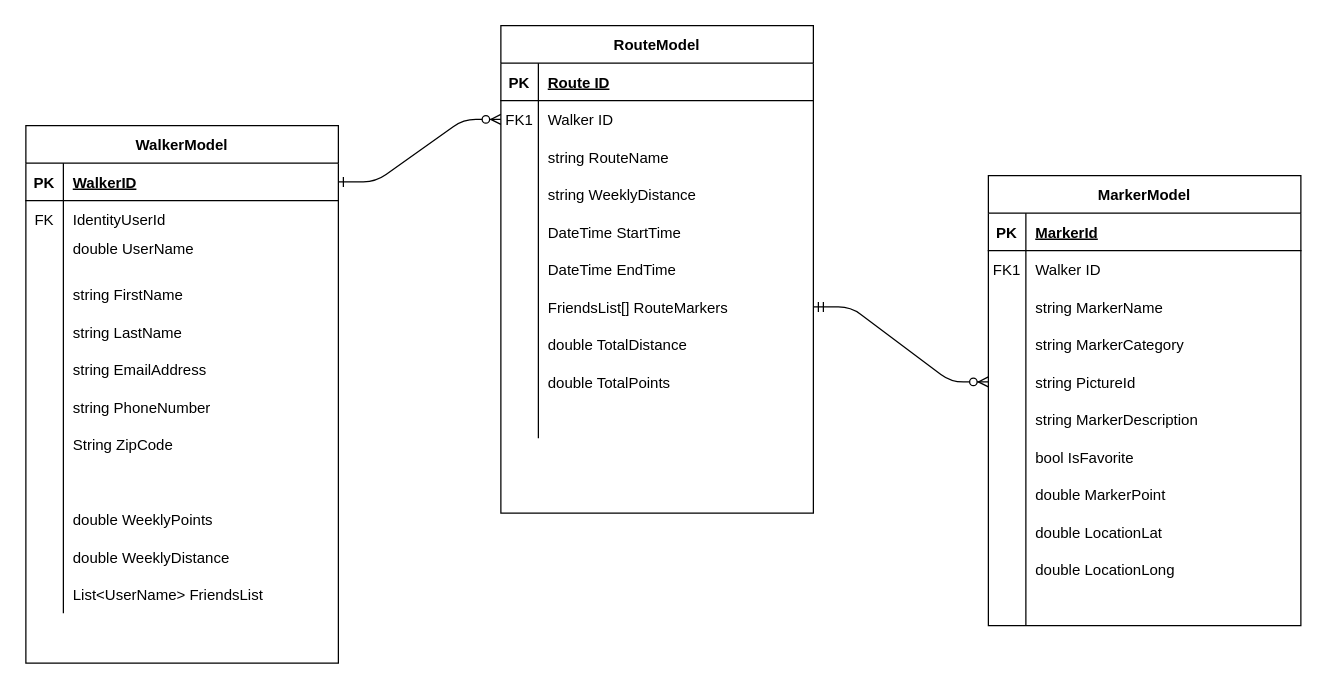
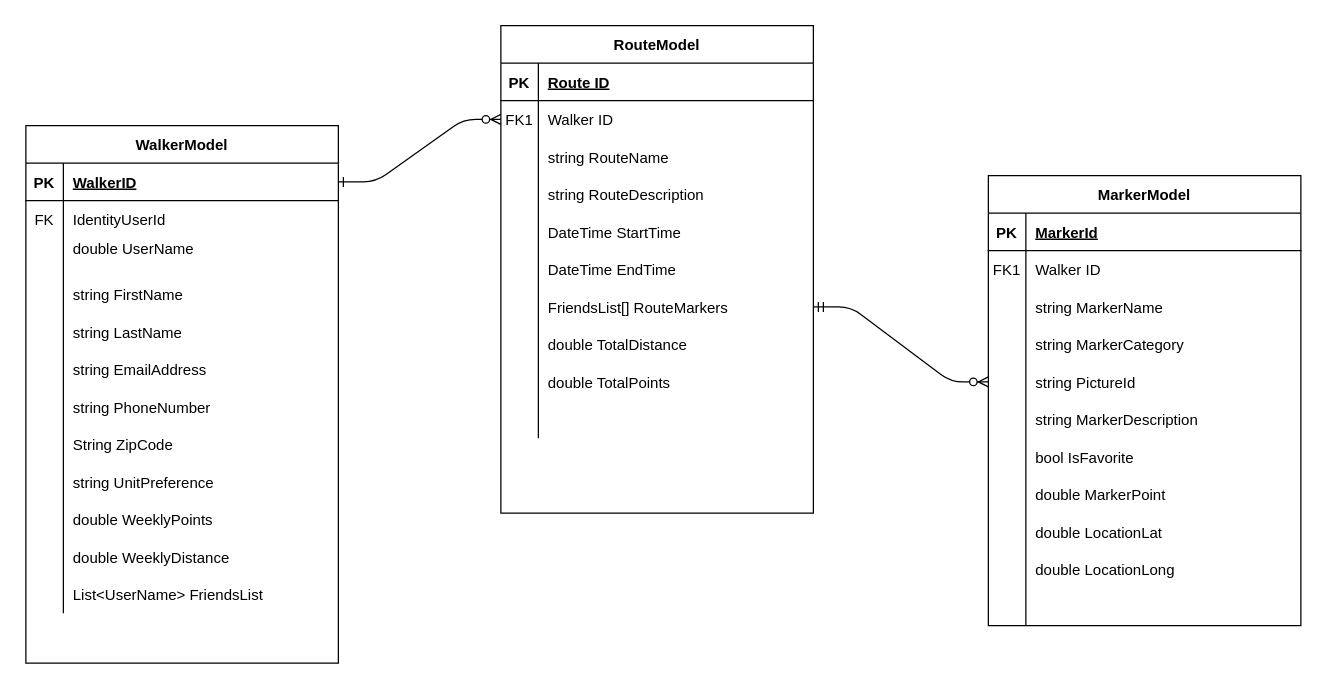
(628, 195) -> (636, 195)
none -> (201, 482)
